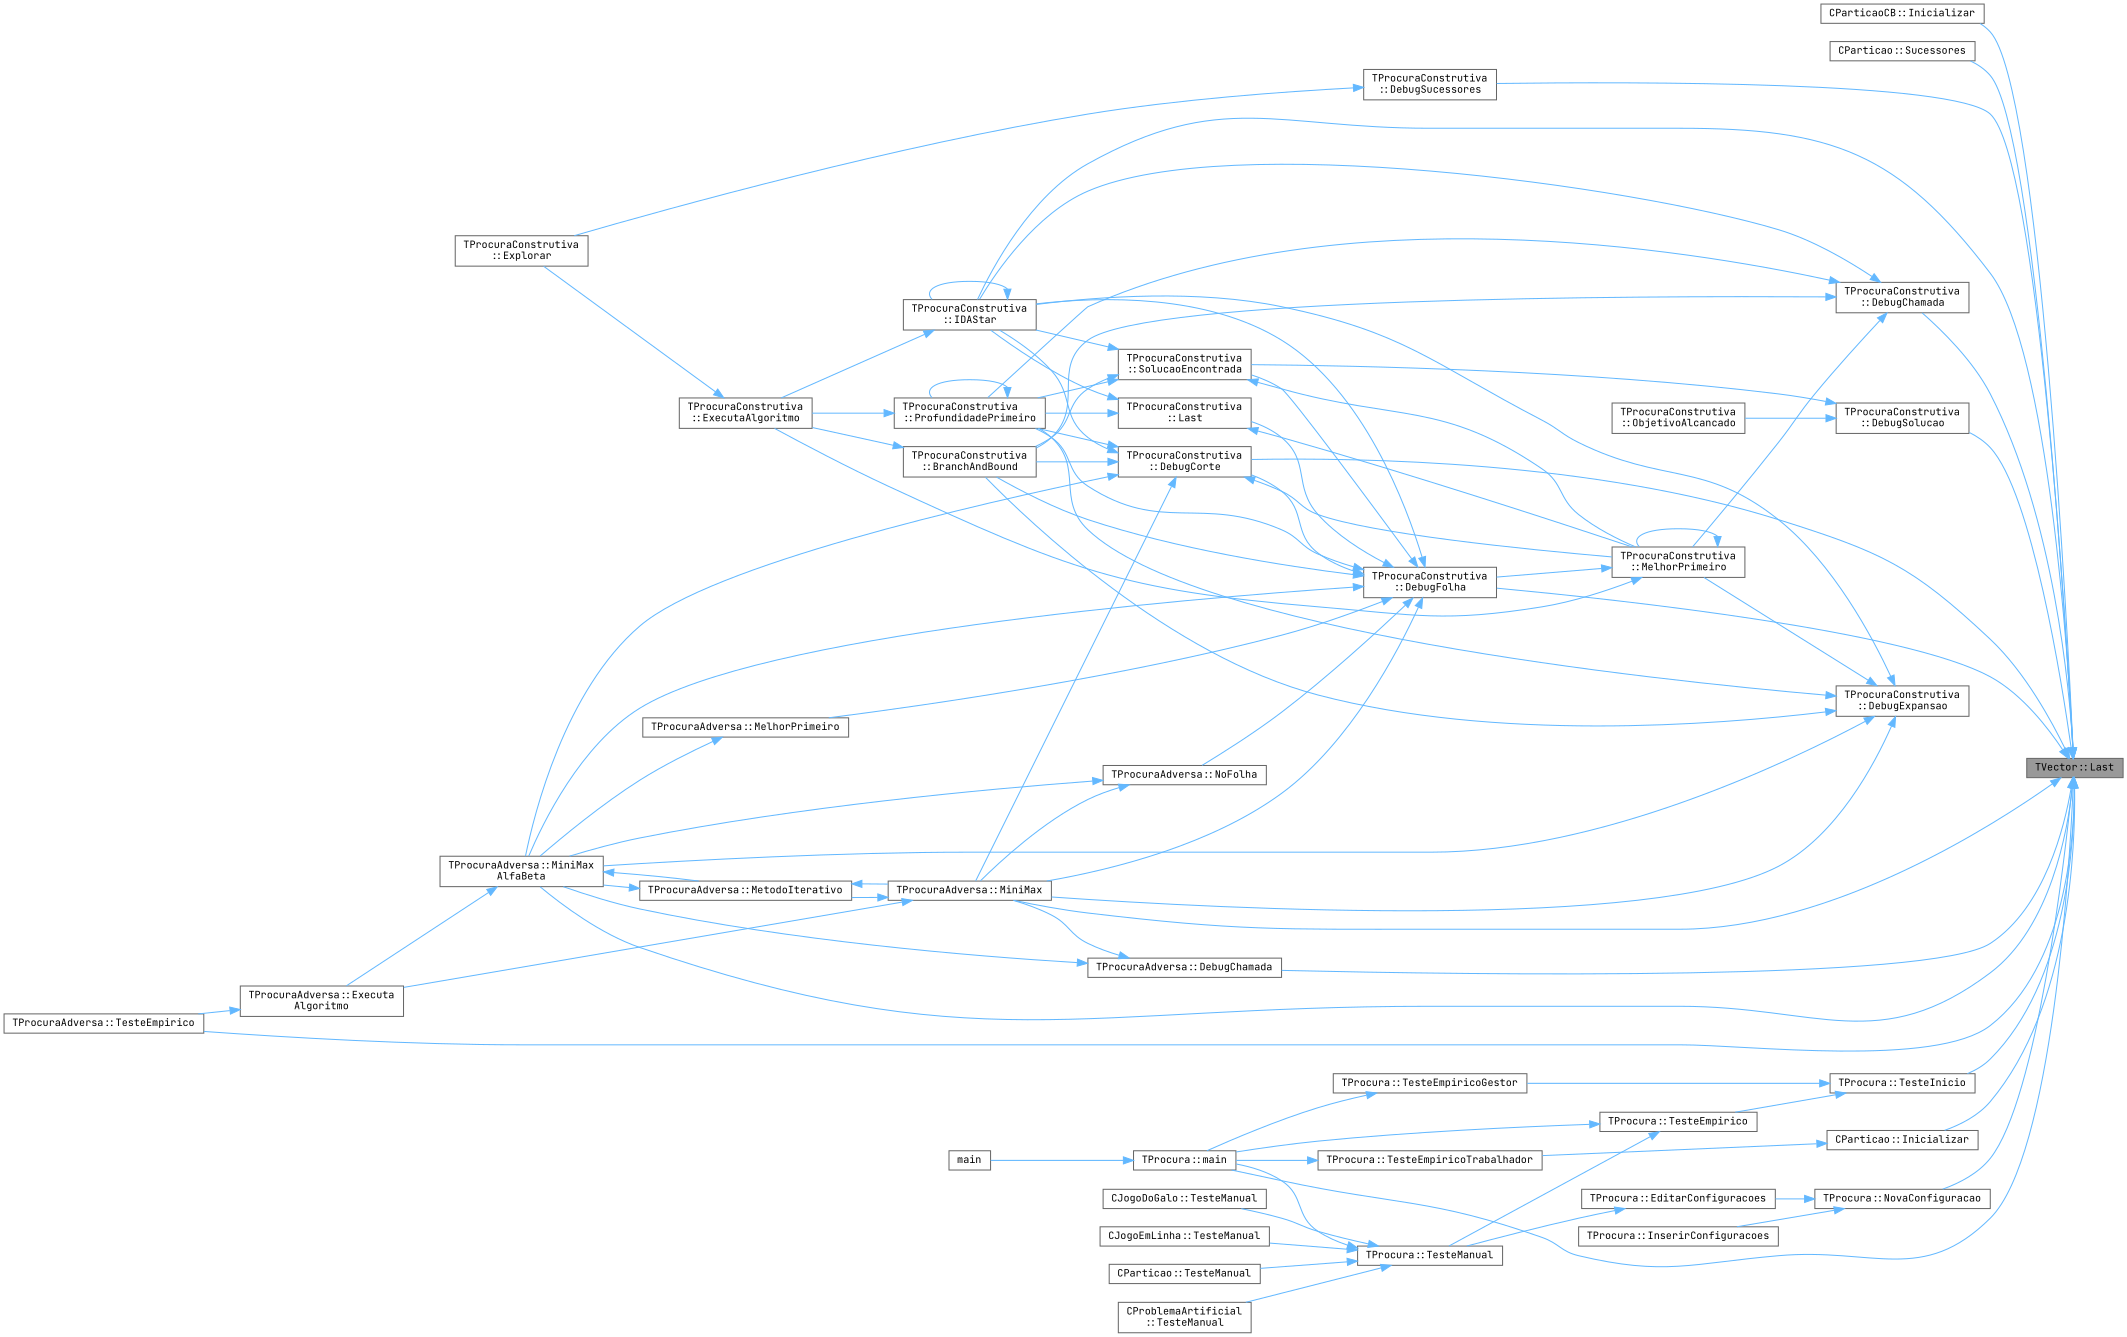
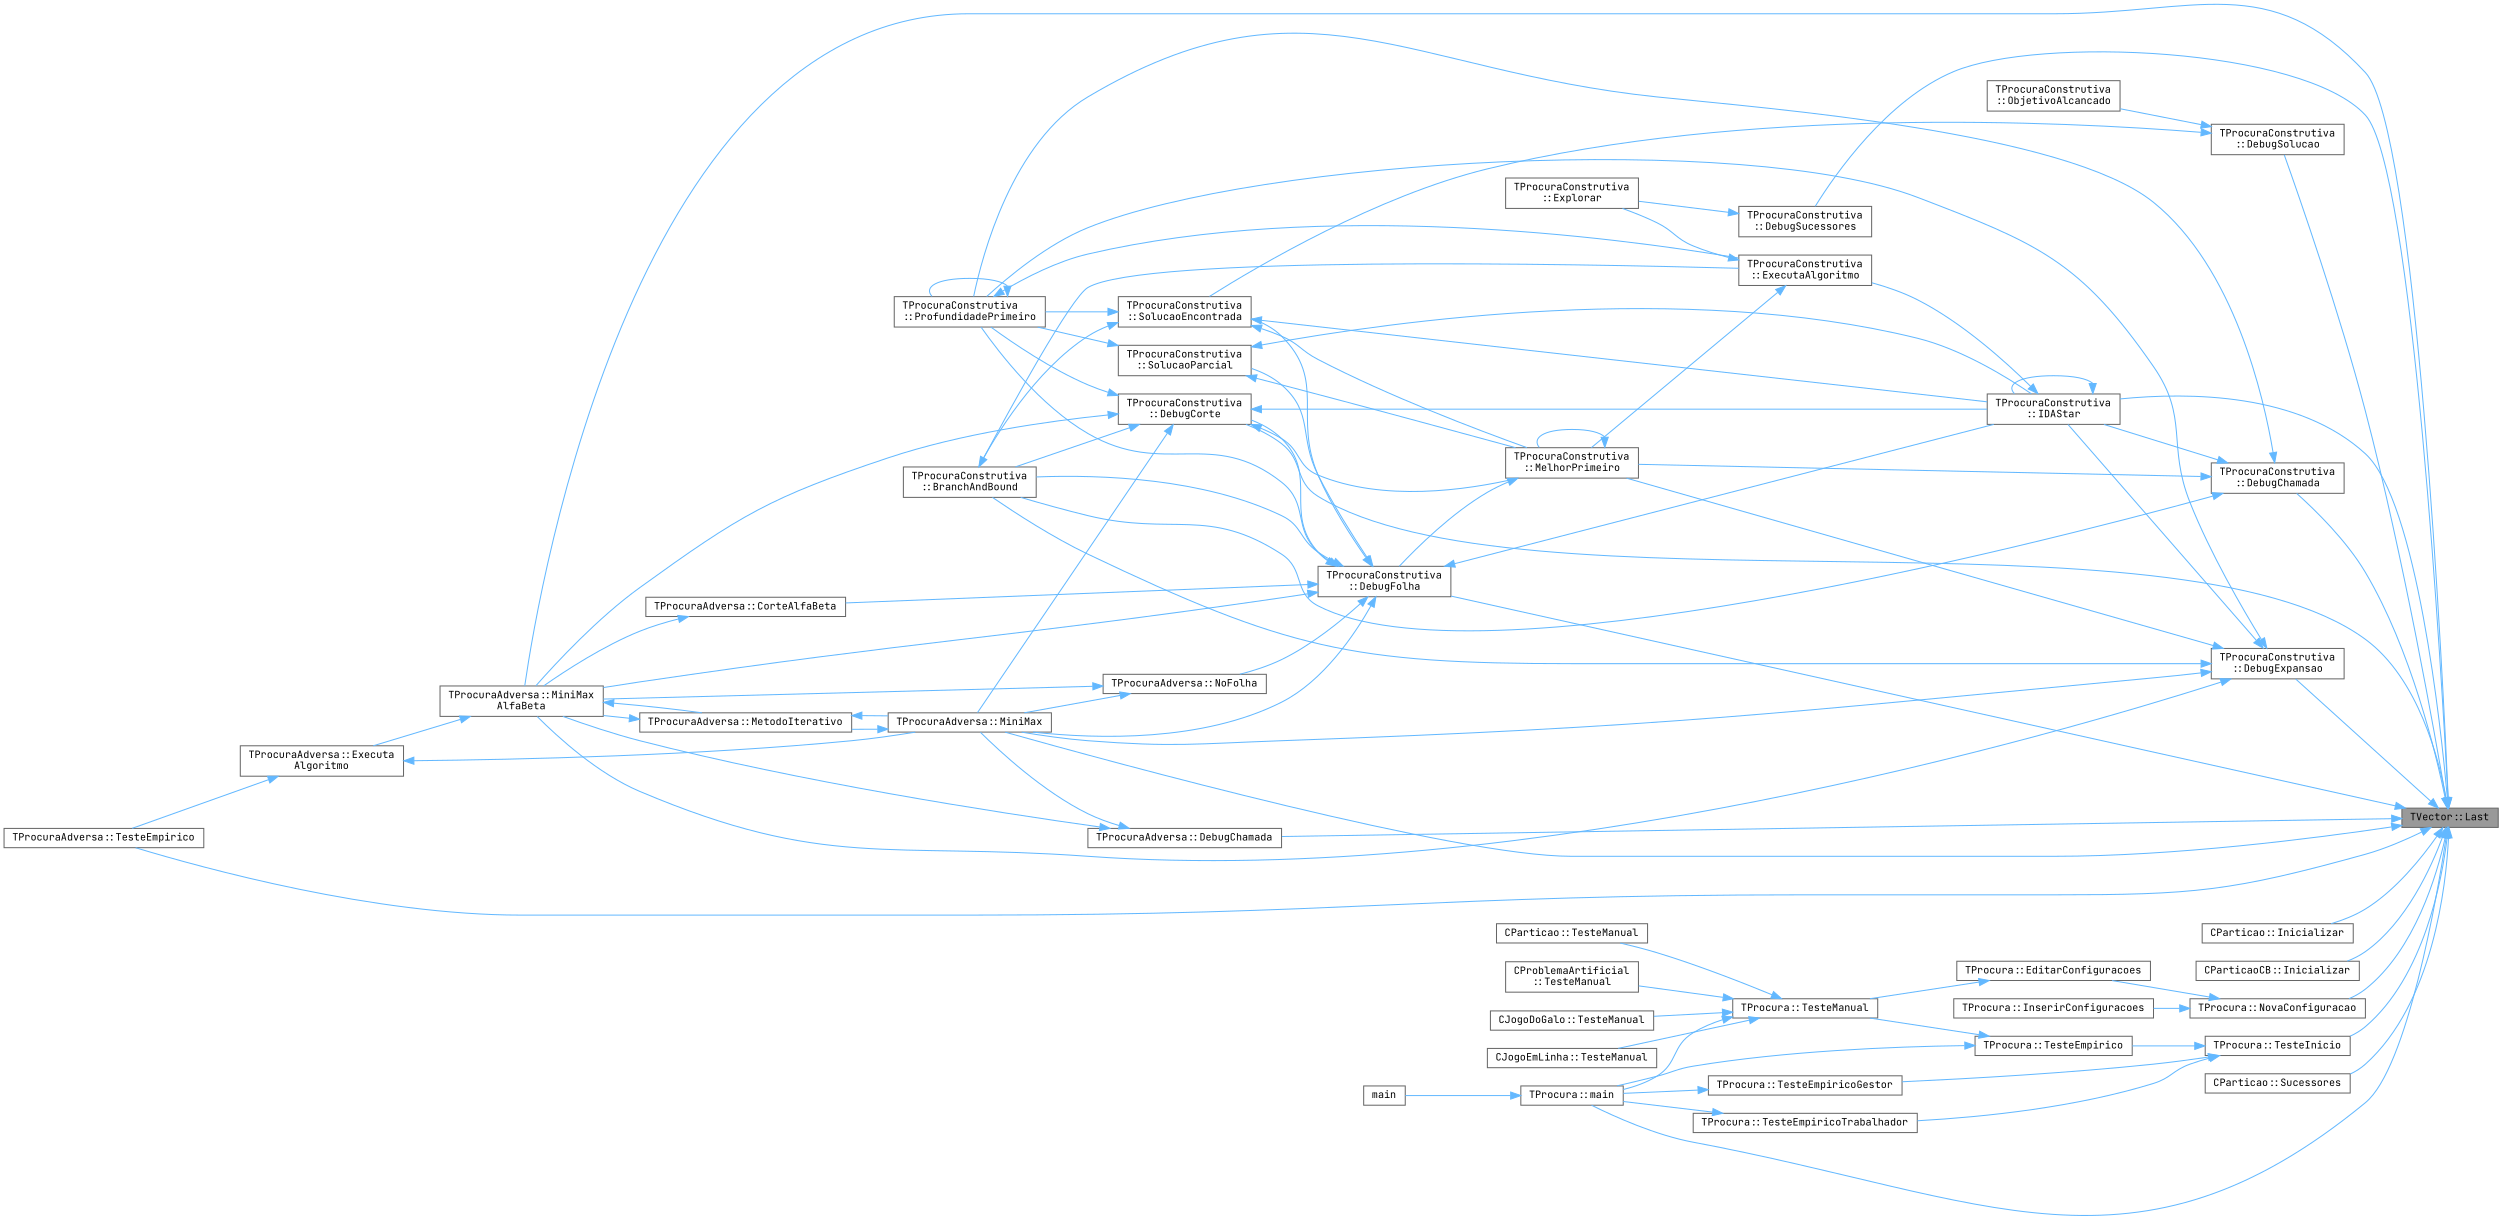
(1185, 413) -> (1185, 361)
(1190, 592) -> (1680, 374)
(746, 727) -> (746, 607)
none -> (2363, 740)
(653, 945) -> (665, 754)
(1679, 1150) -> (2067, 1104)
